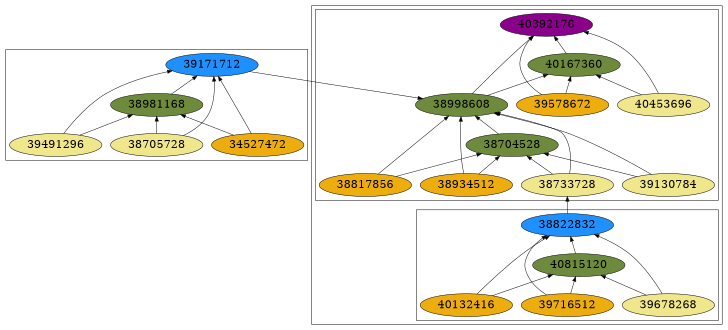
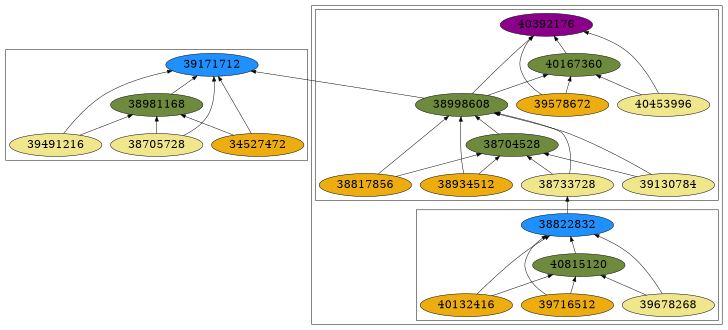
(334, 85) -> (340, 85)
(664, 105) -> (664, 105)
(56, 145) -> (56, 145)
